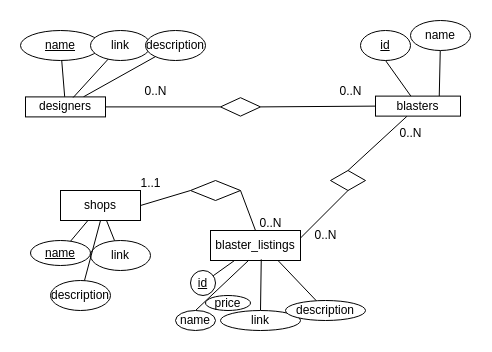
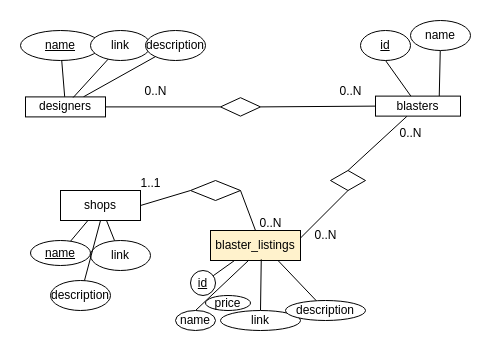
(256, 246) -> (256, 246)
